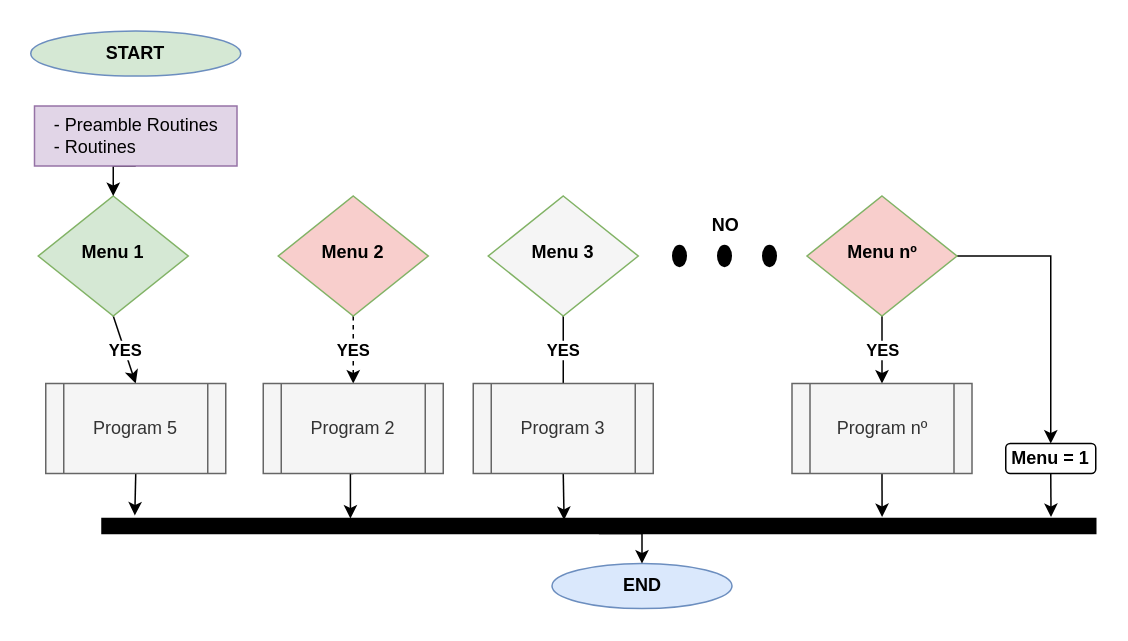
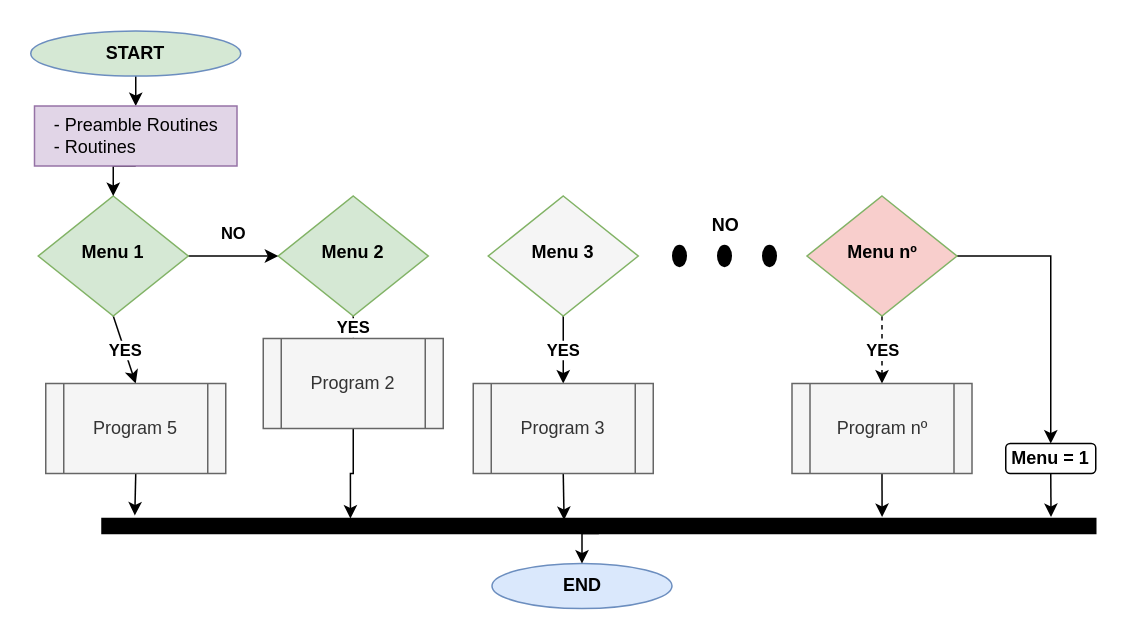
none -> (136, 86)
none -> (228, 256)
(353, 256) -> (353, 256)
(882, 330) -> (882, 330)
(563, 376) -> (563, 372)
(353, 428) -> (353, 383)
(642, 586) -> (582, 586)
